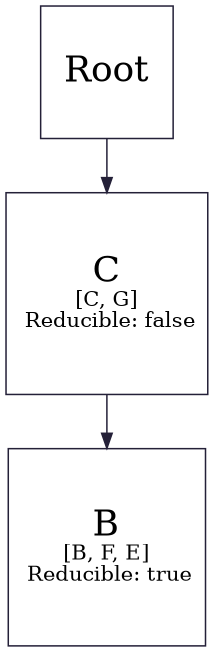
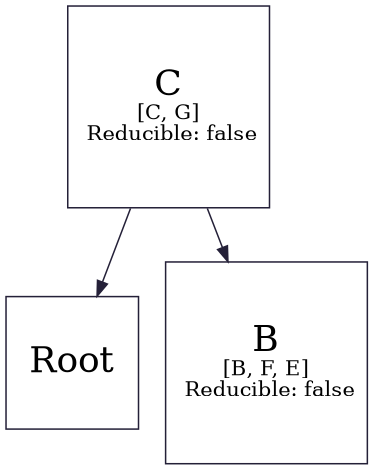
(107, 158) -> (117, 245)
(107, 574) -> (266, 390)
